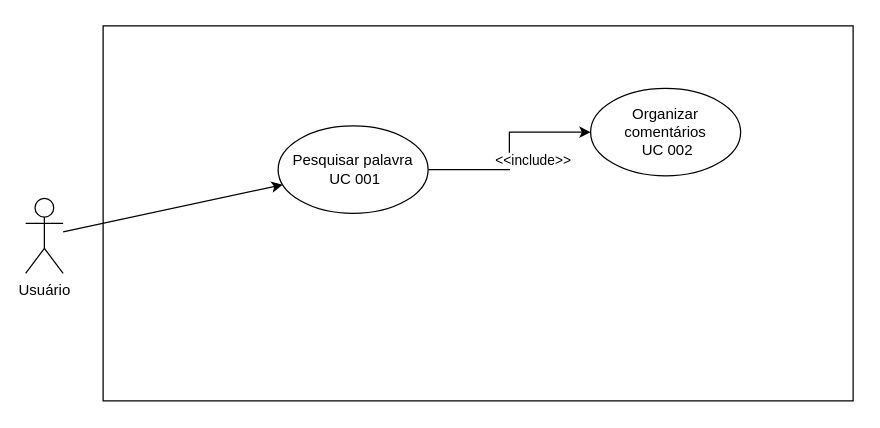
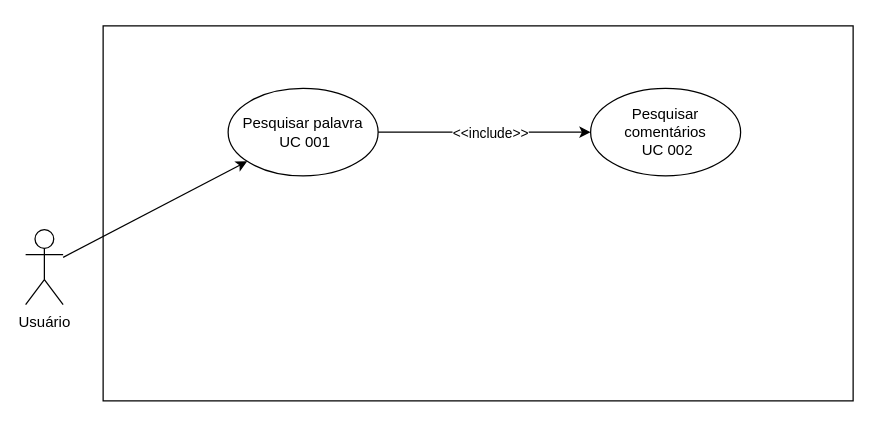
(666, 132) -> (666, 132)
(353, 169) -> (303, 132)
(44, 236) -> (44, 267)
